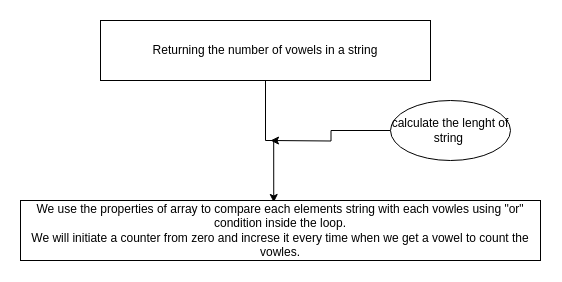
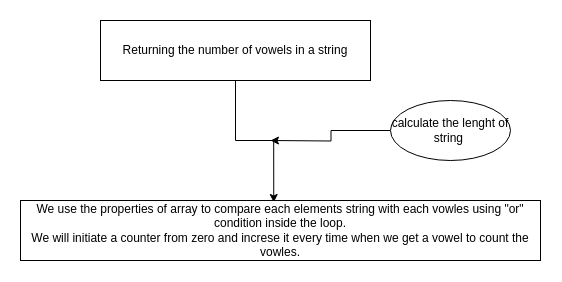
(266, 51) -> (236, 51)
